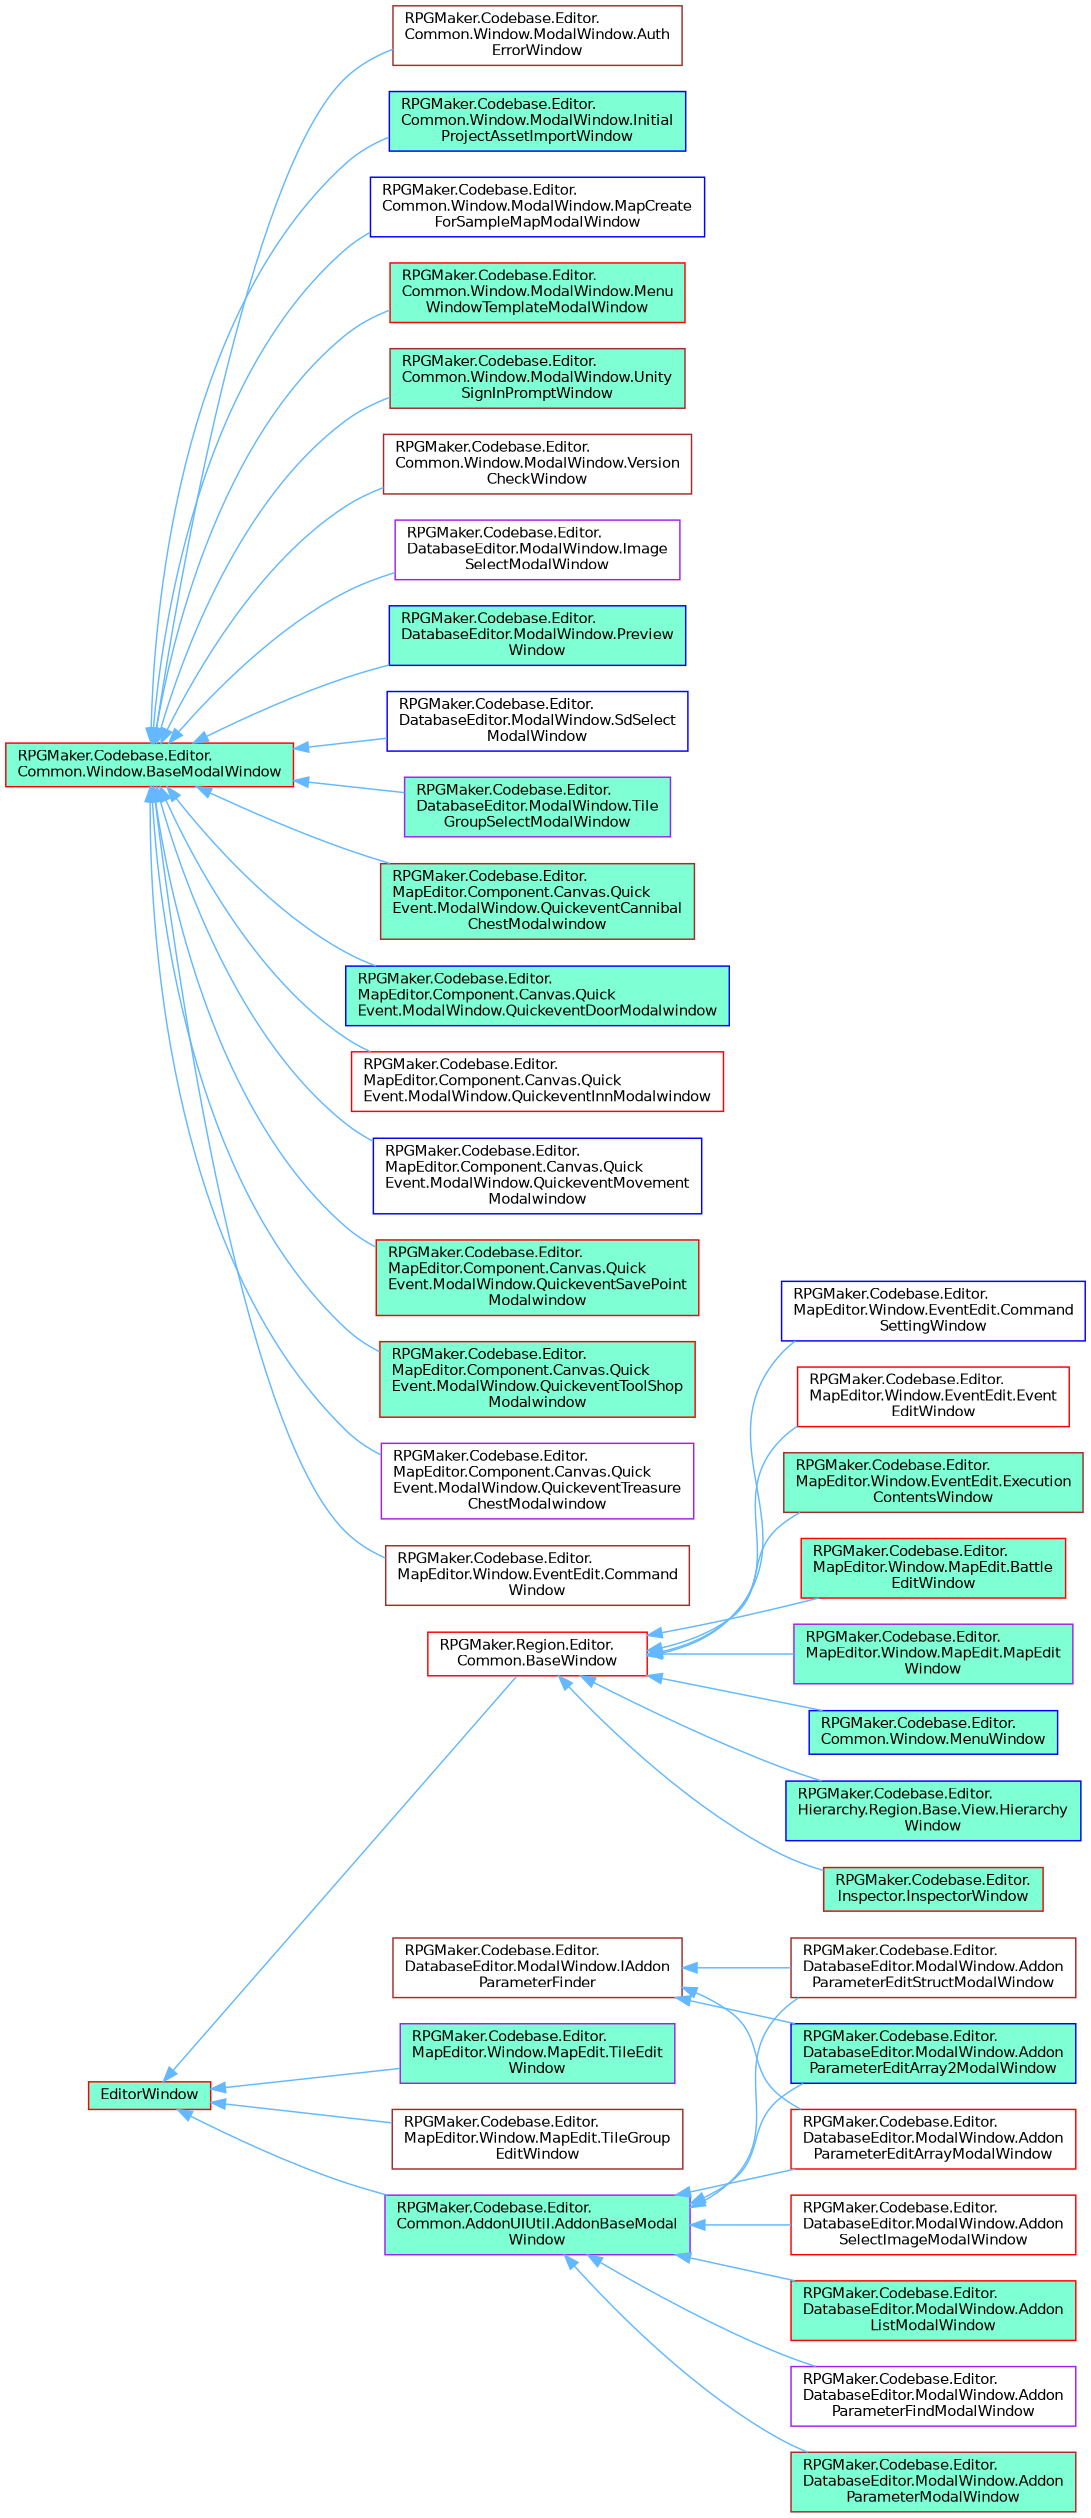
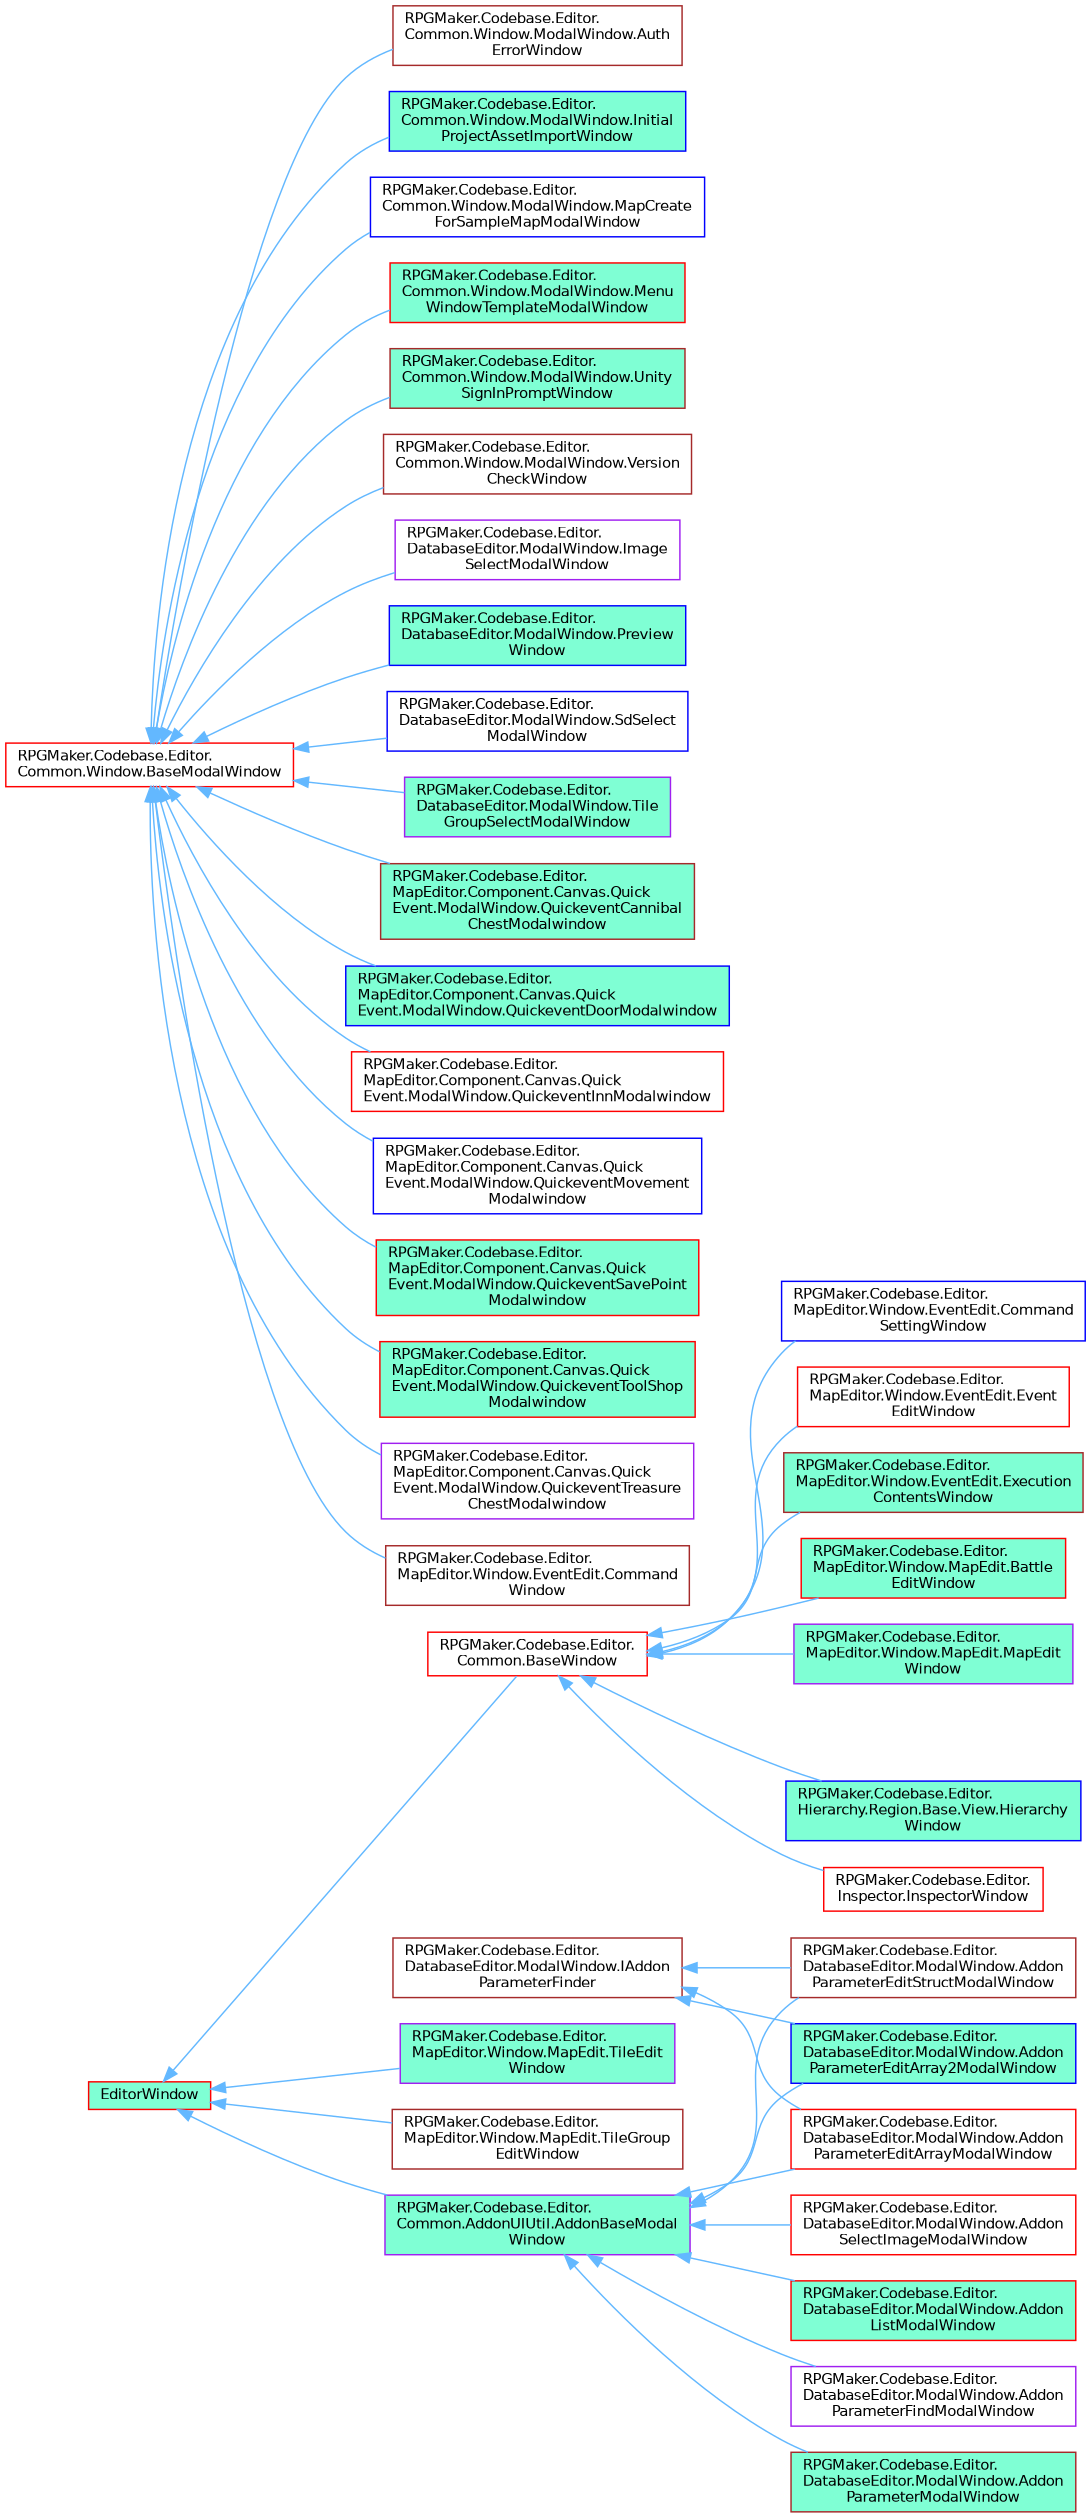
(150, 765) -> (150, 765)
(538, 1654) -> (538, 1654)
(933, 1732) -> none
(933, 1889) -> (933, 1889)
